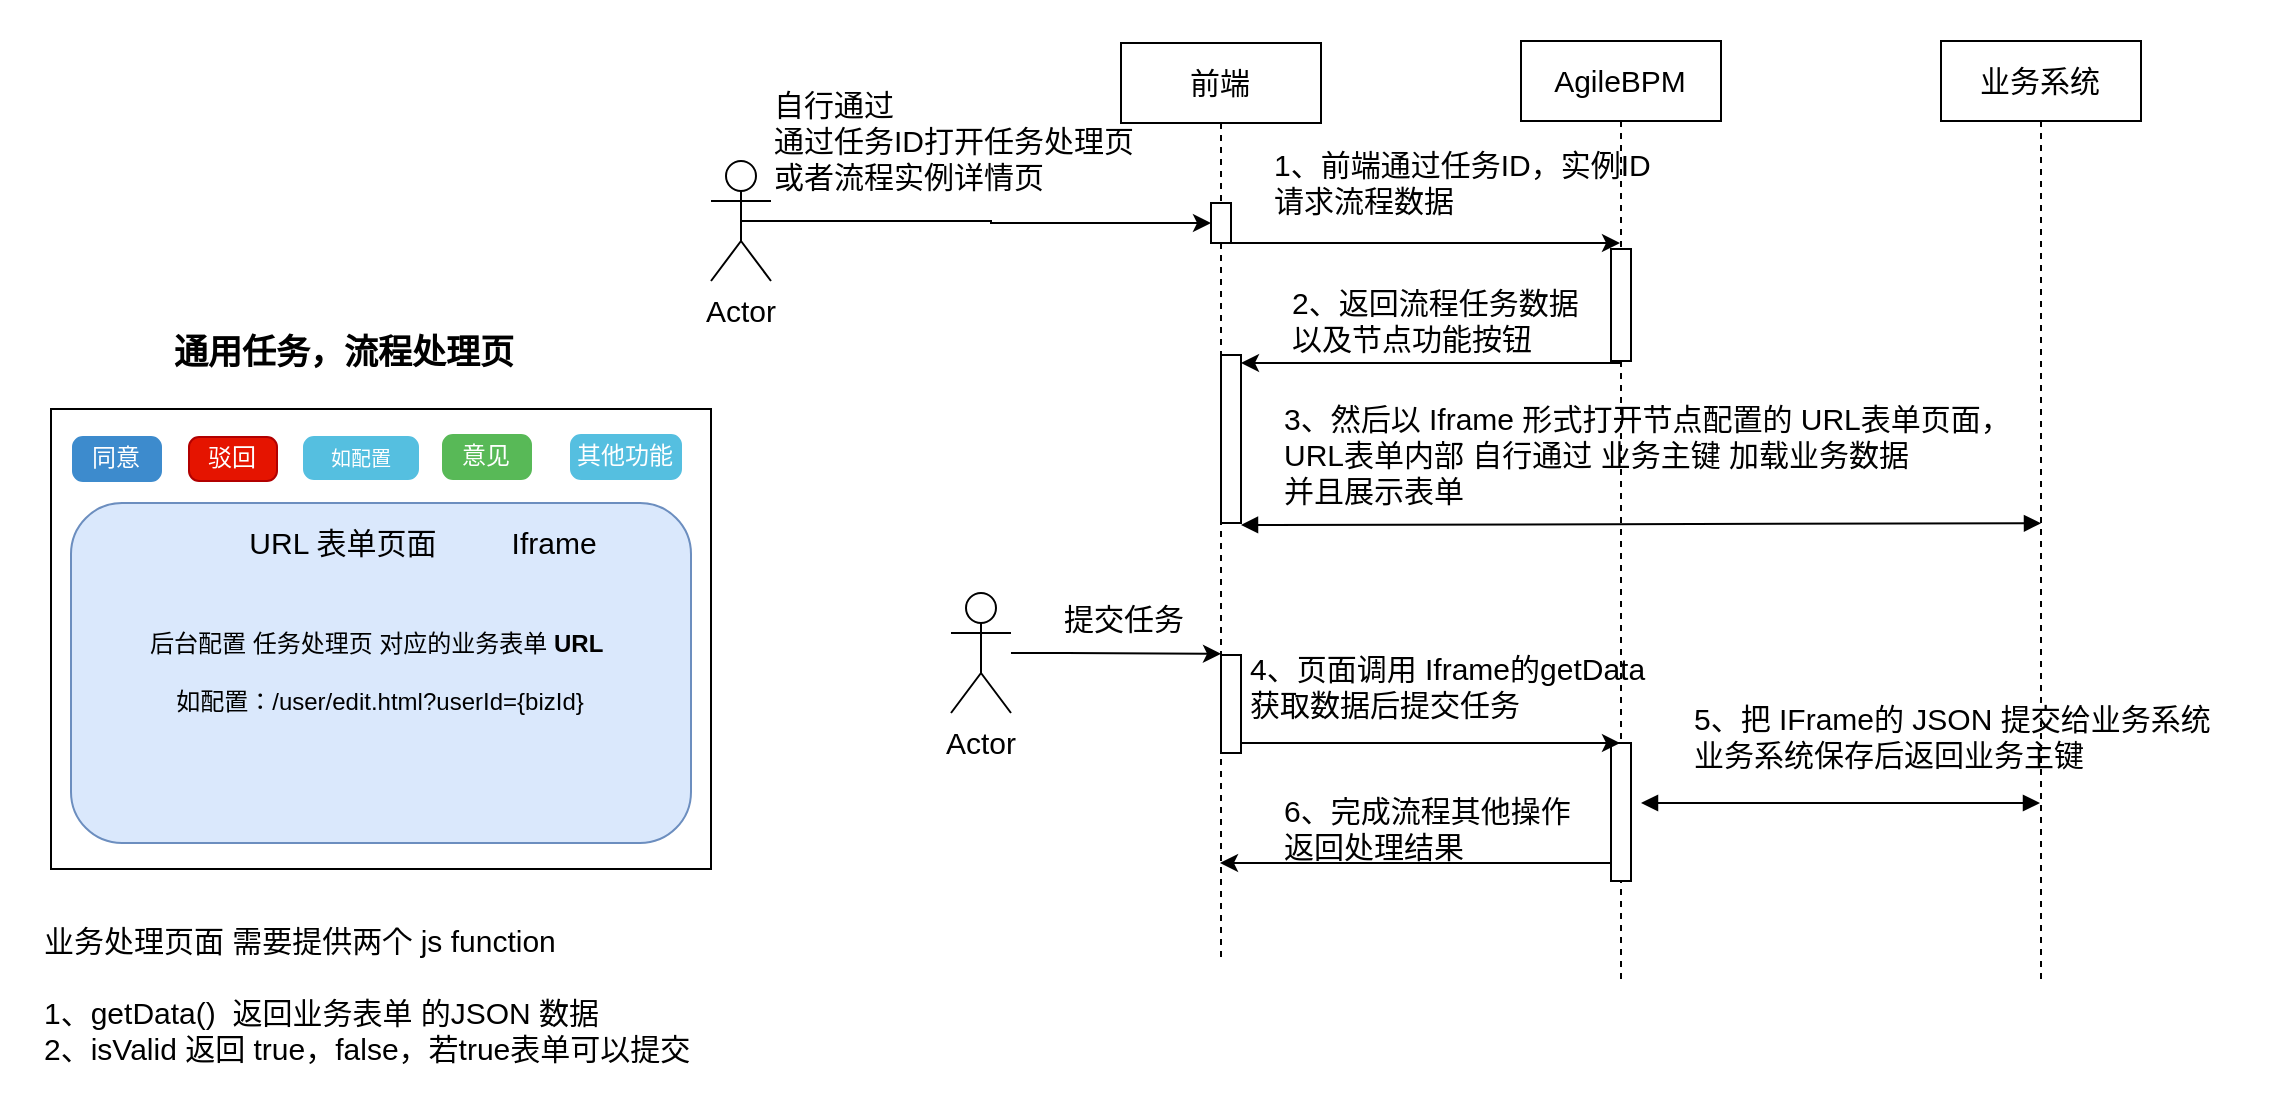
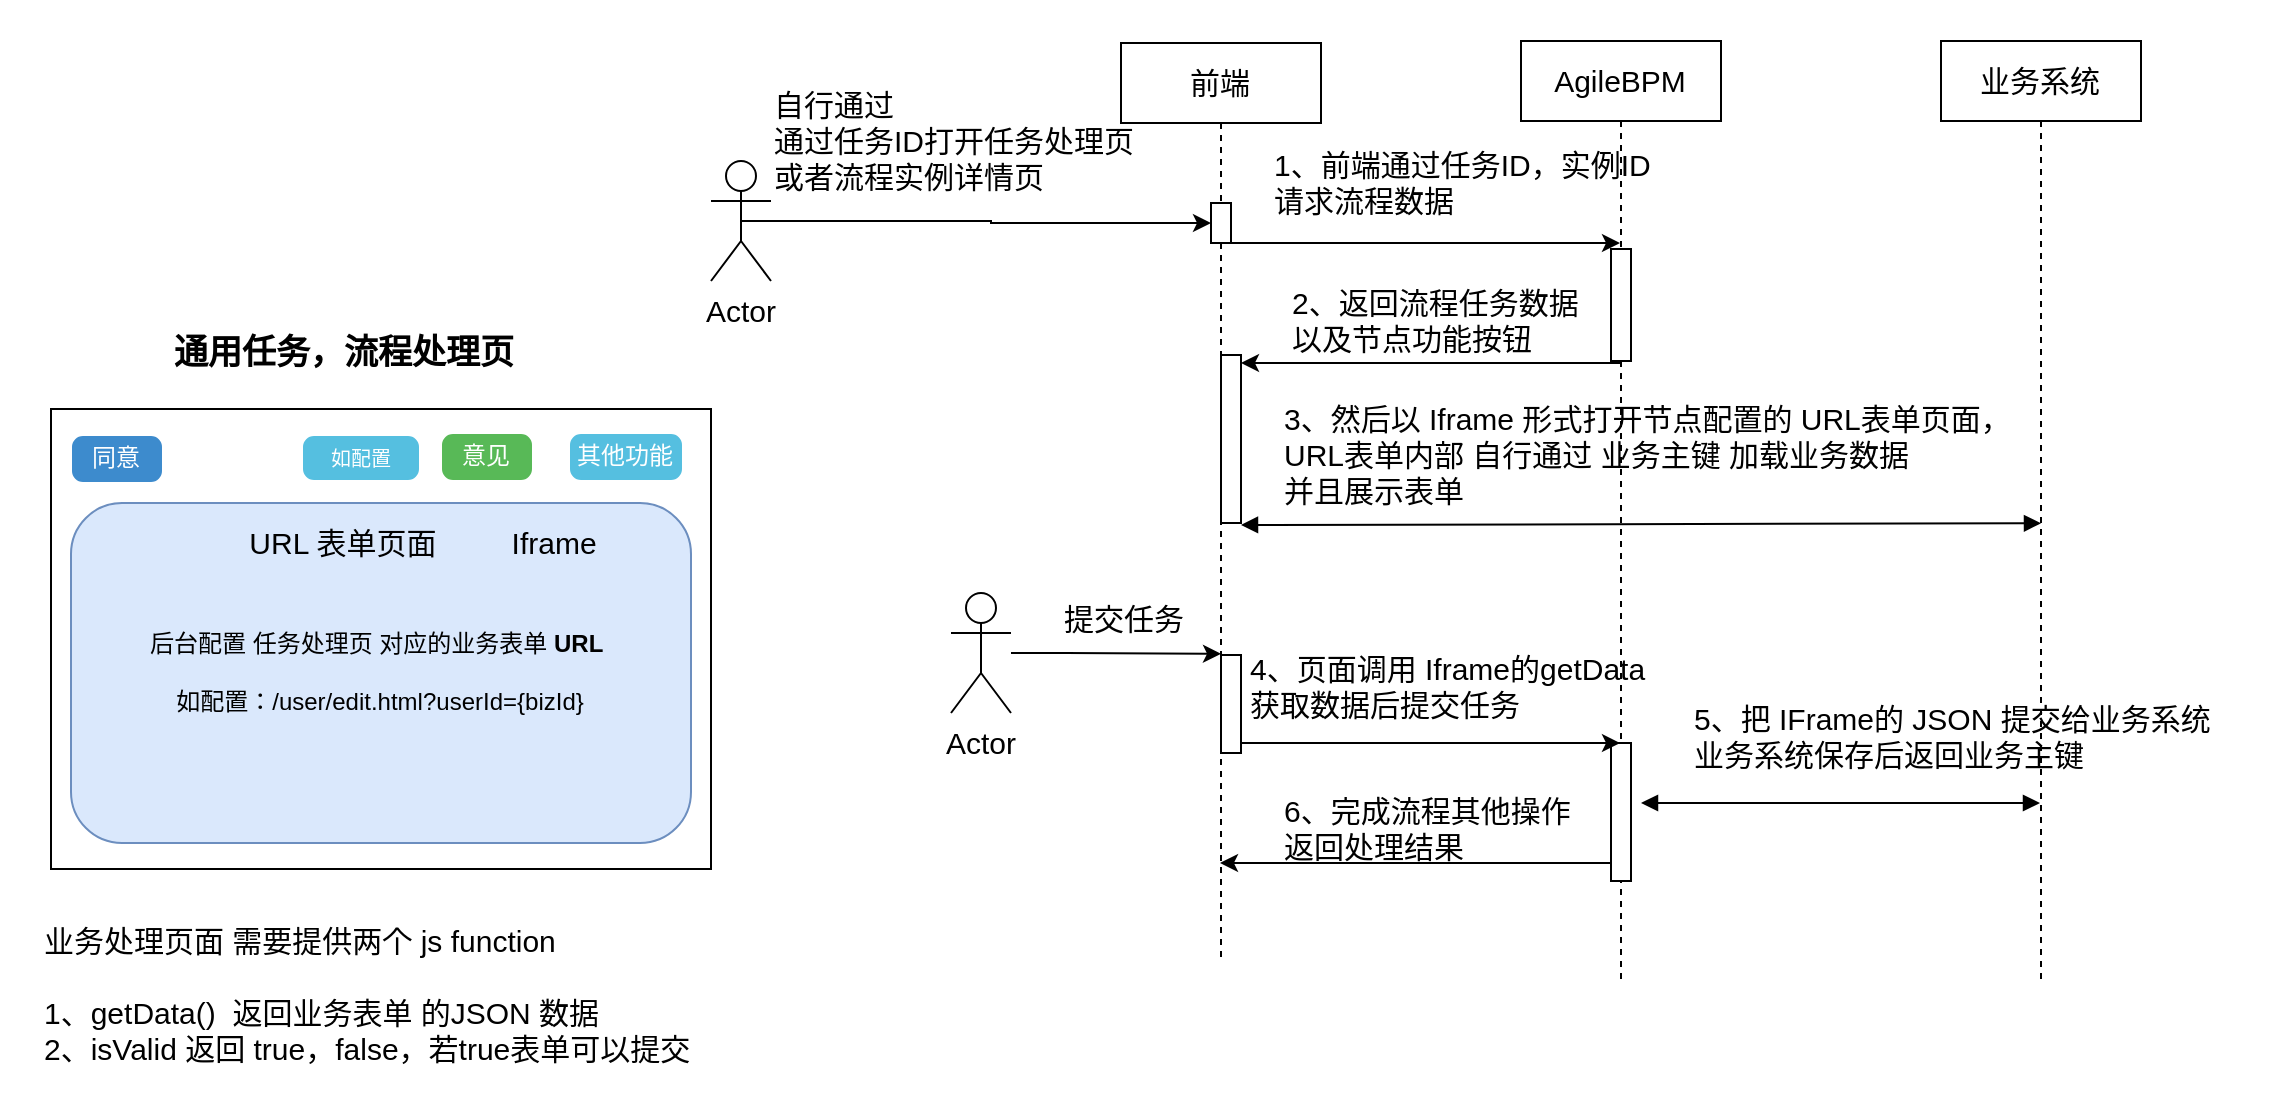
(233, 459) -> none
